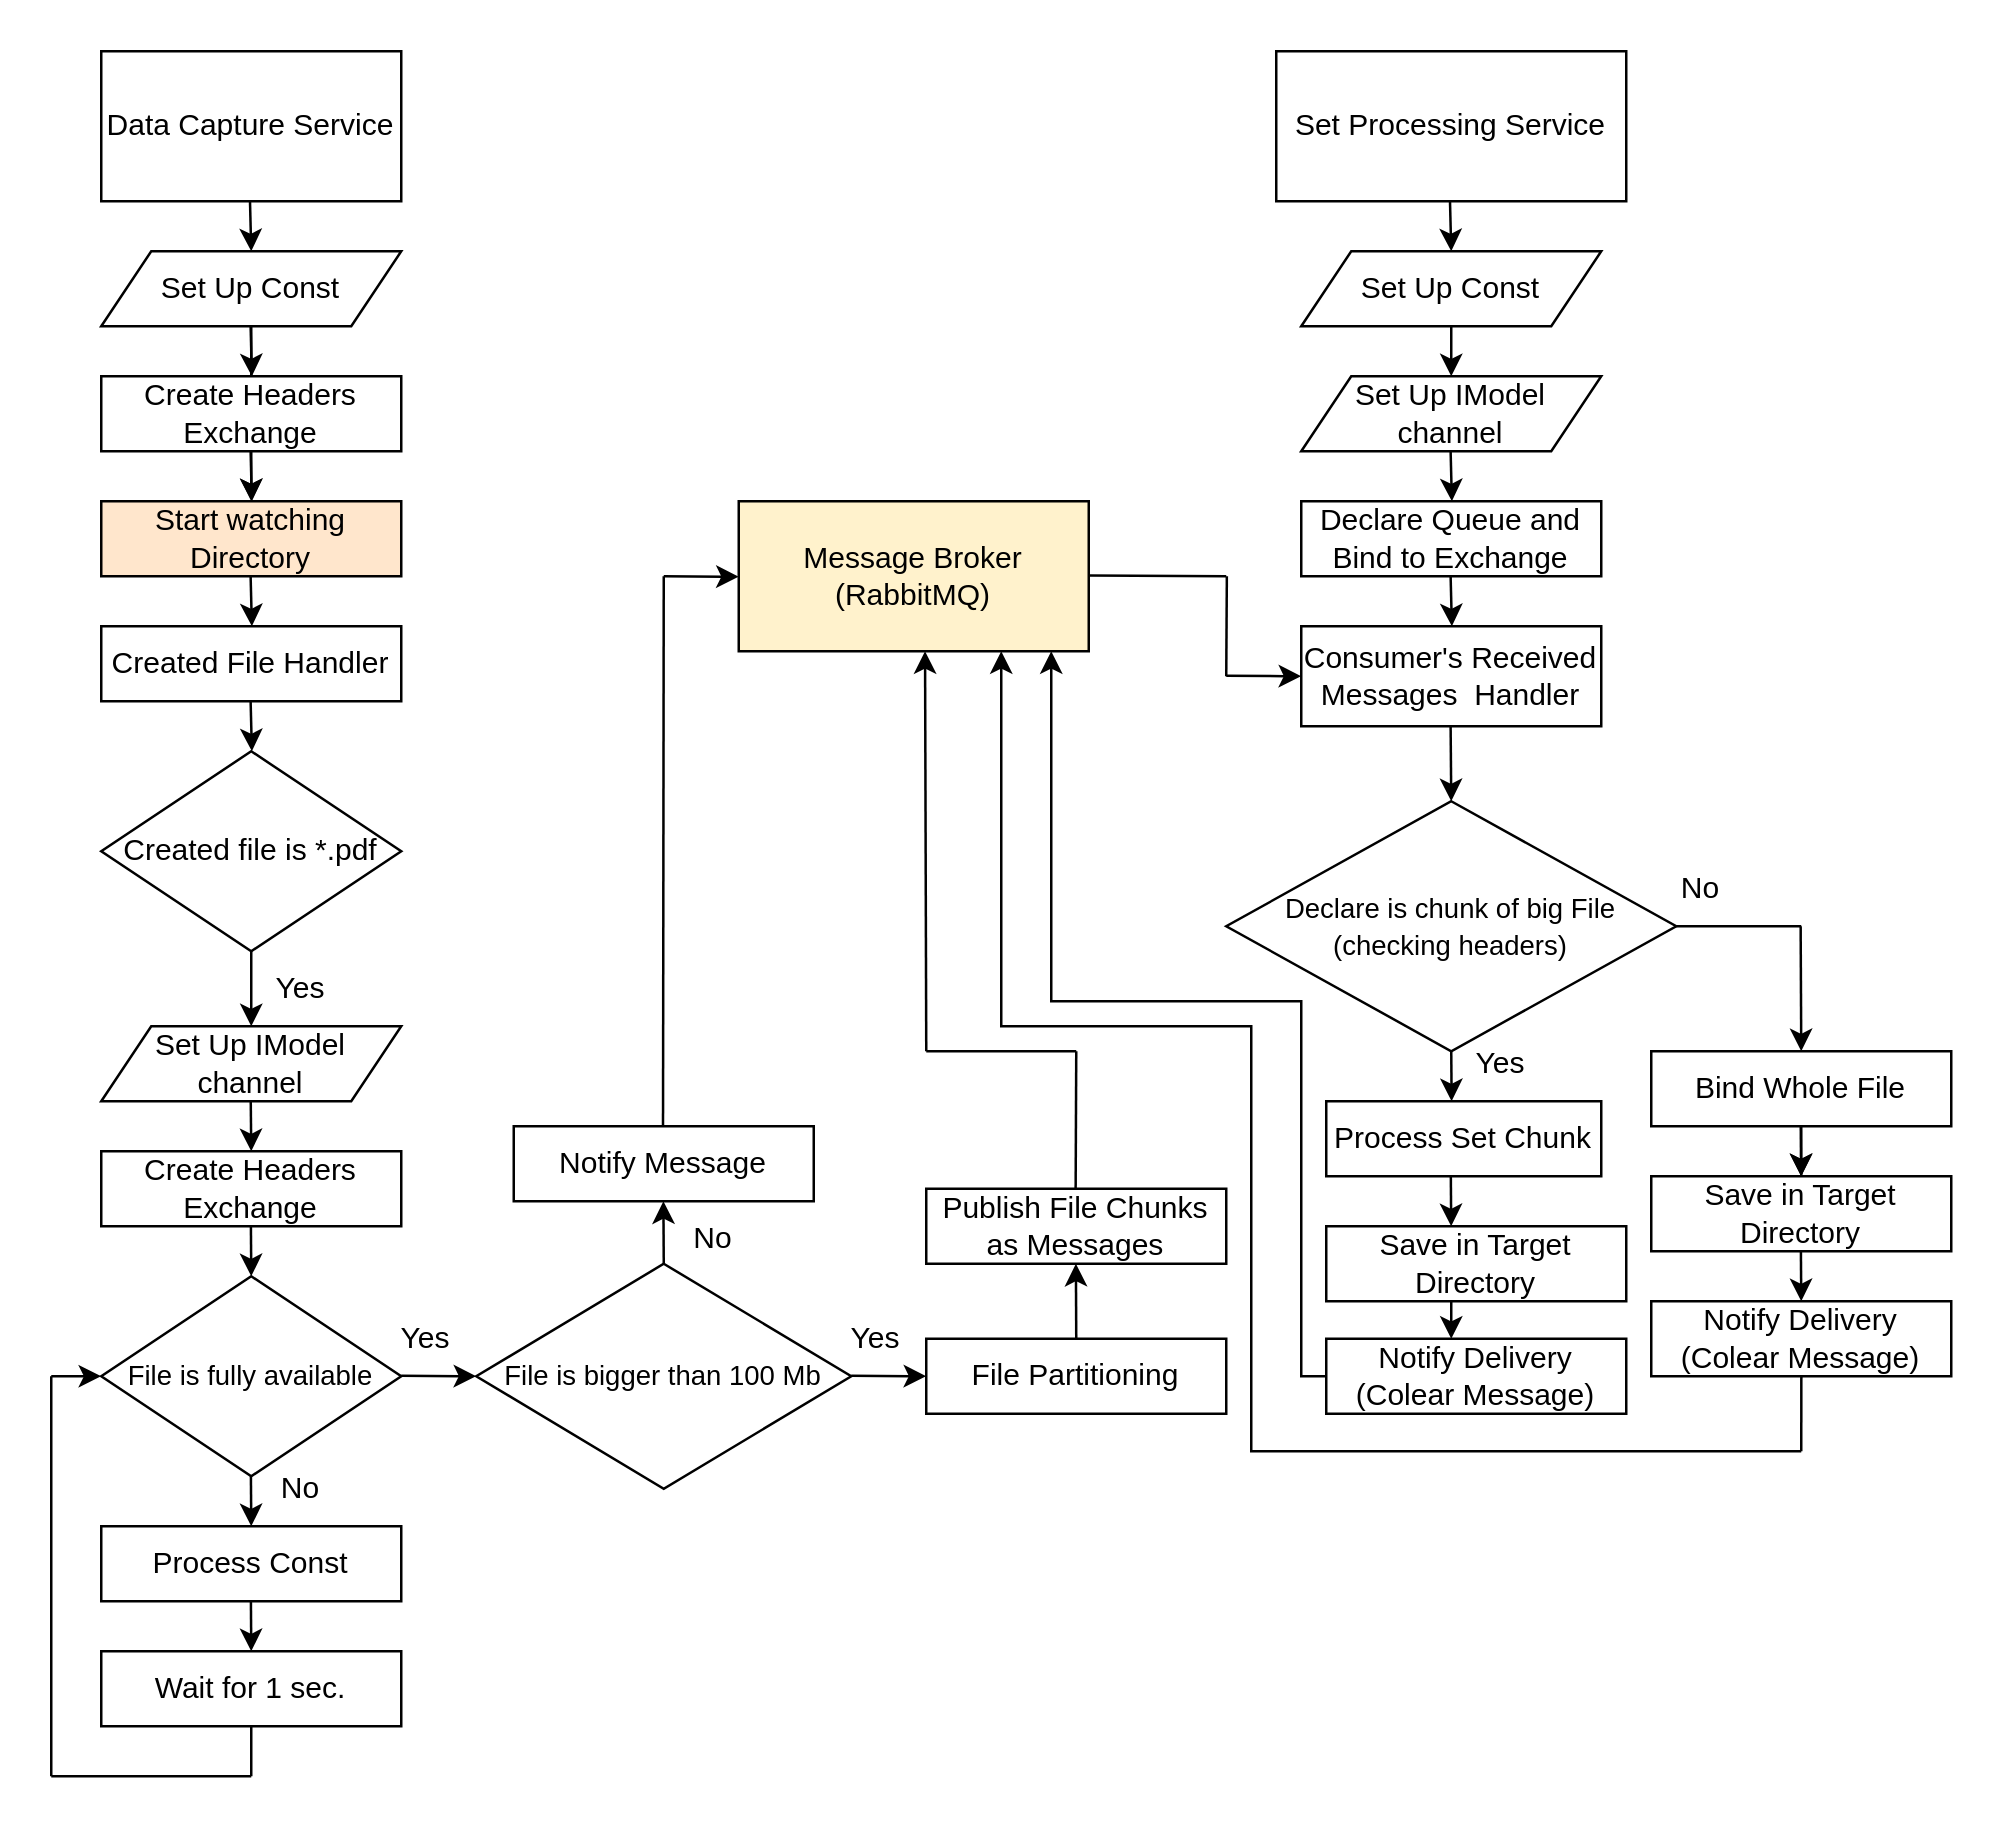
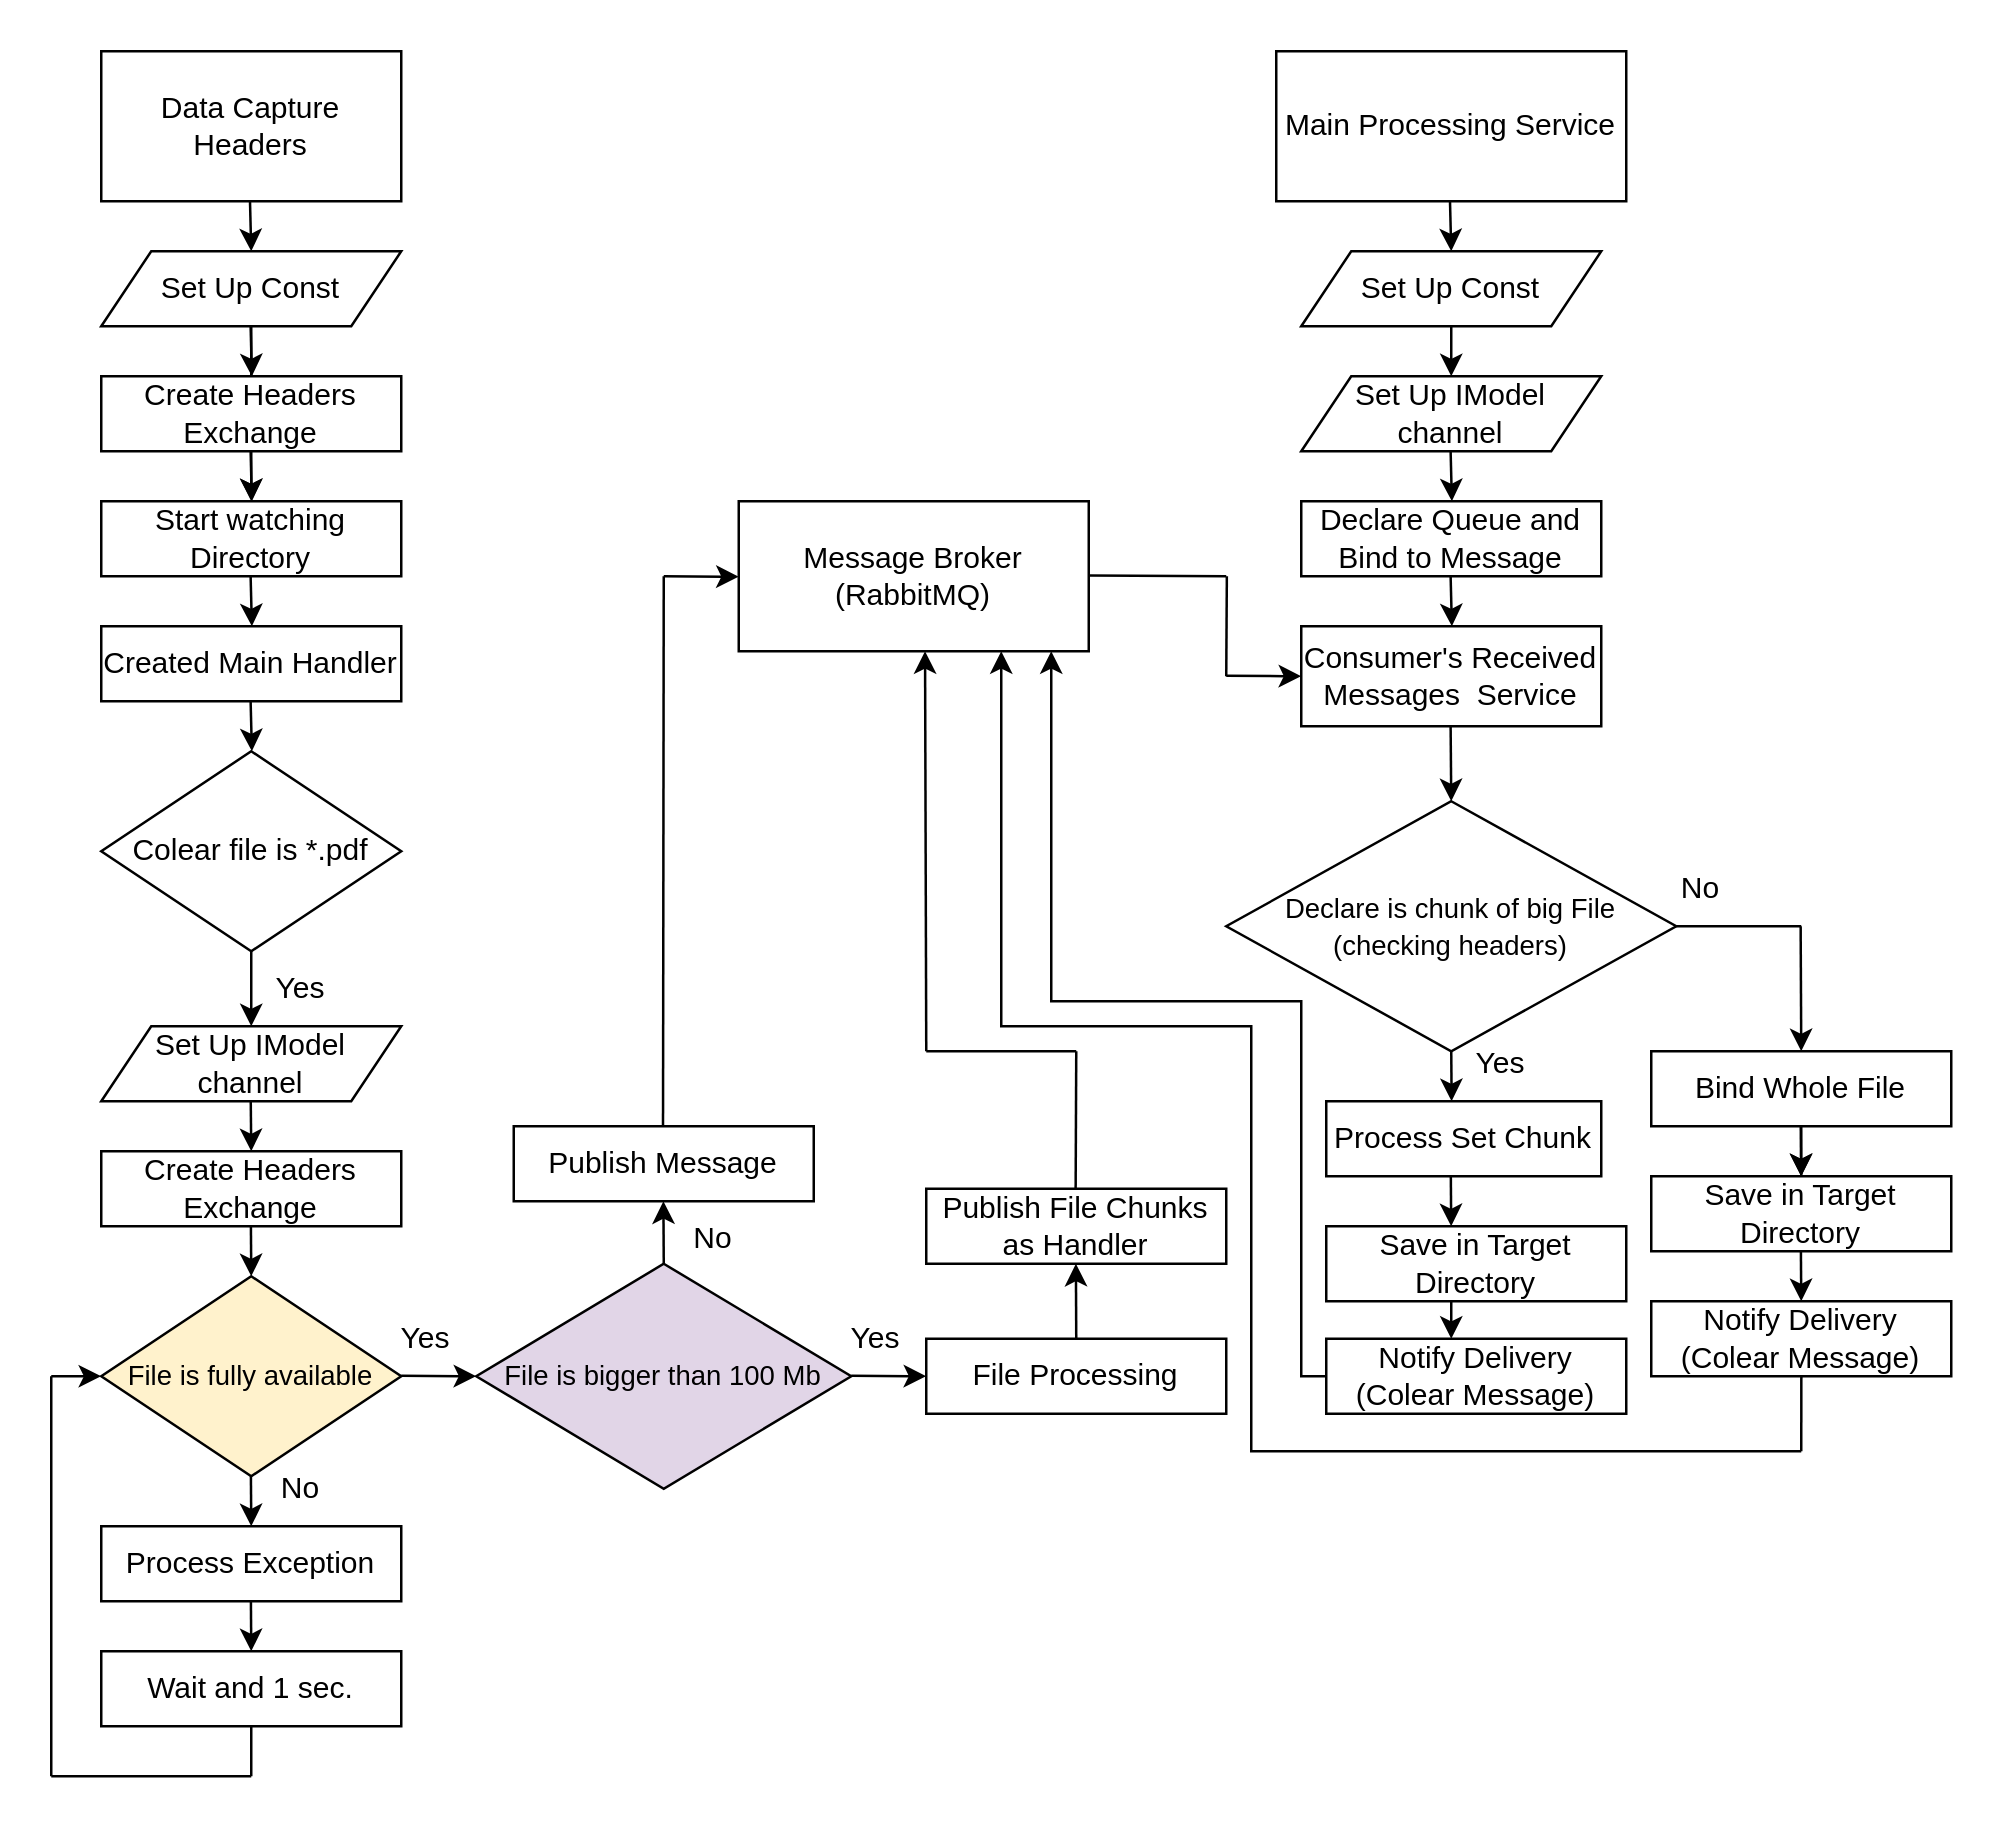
(251, 126) -> (251, 126)
(1451, 126) -> (1451, 126)
(251, 539) -> (251, 539)
(1451, 539) -> (1451, 539)
(914, 576) -> (914, 576)
(251, 664) -> (251, 664)
(1451, 676) -> (1451, 676)
(251, 851) -> (251, 851)
(664, 1164) -> (664, 1164)
(1076, 1226) -> (1076, 1226)
(251, 1376) -> (251, 1376)
(664, 1376) -> (664, 1376)
(1076, 1376) -> (1076, 1376)
(251, 1564) -> (251, 1564)
(251, 1689) -> (251, 1689)
